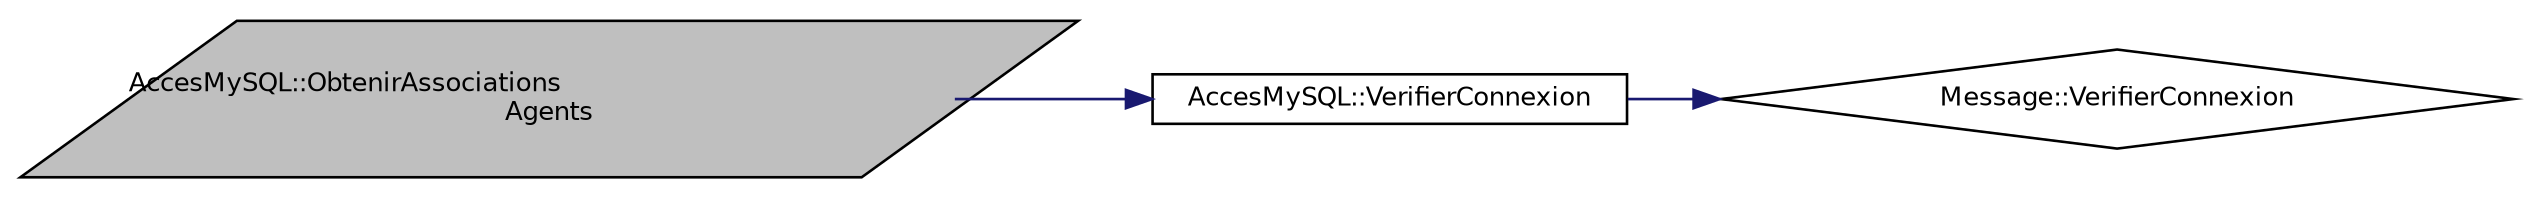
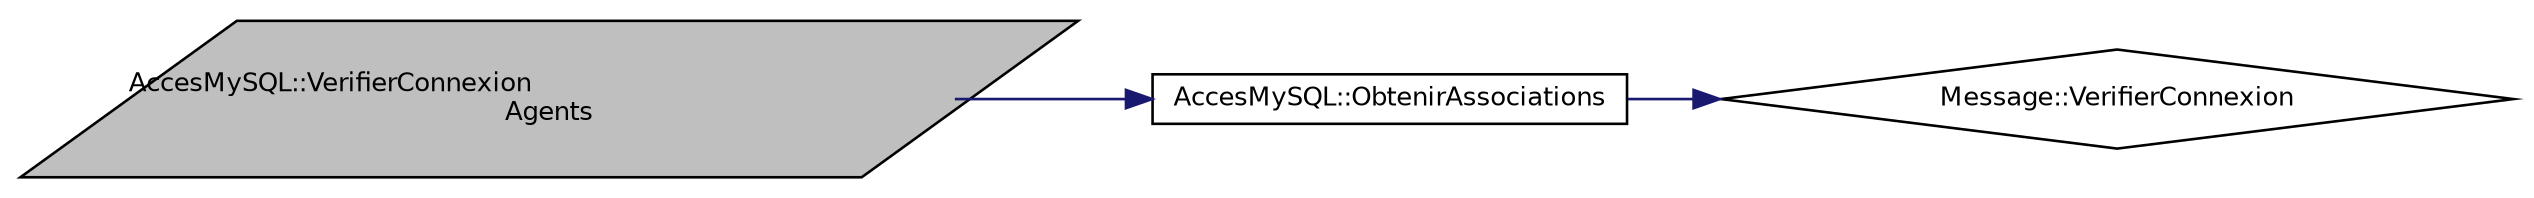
(549, 99) -> (549, 99)
(1390, 99) -> (1390, 99)
